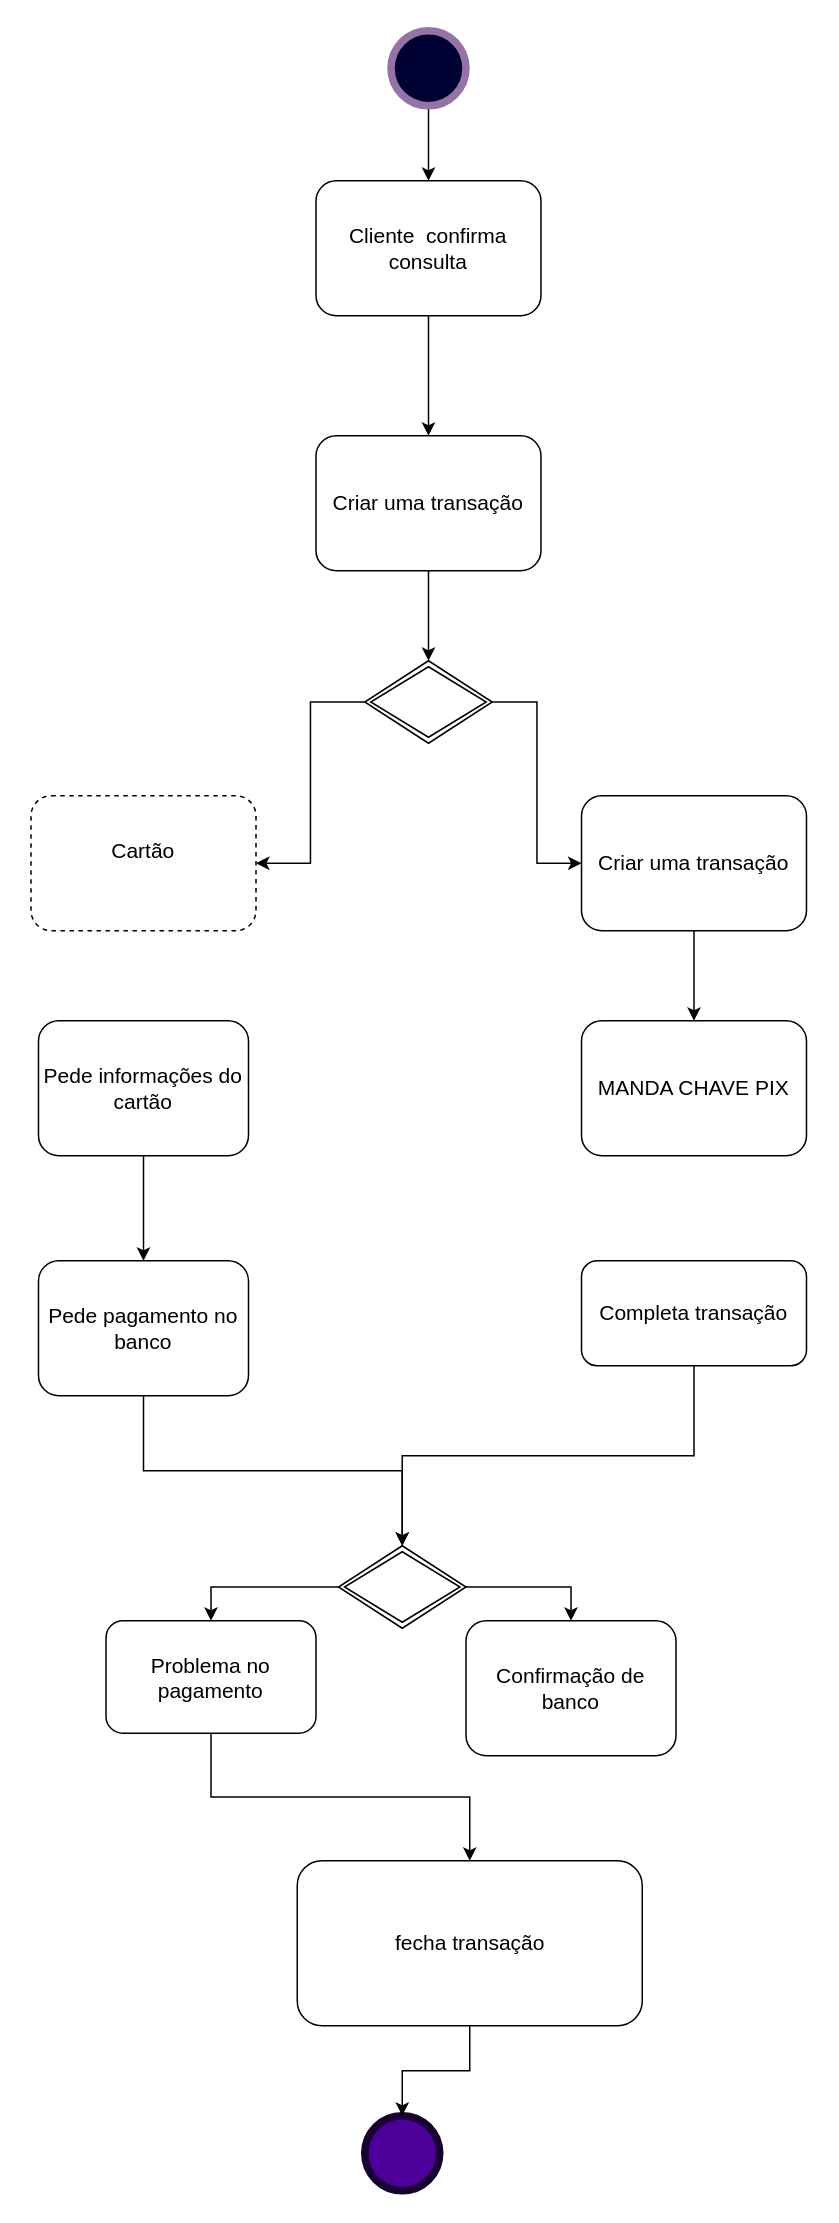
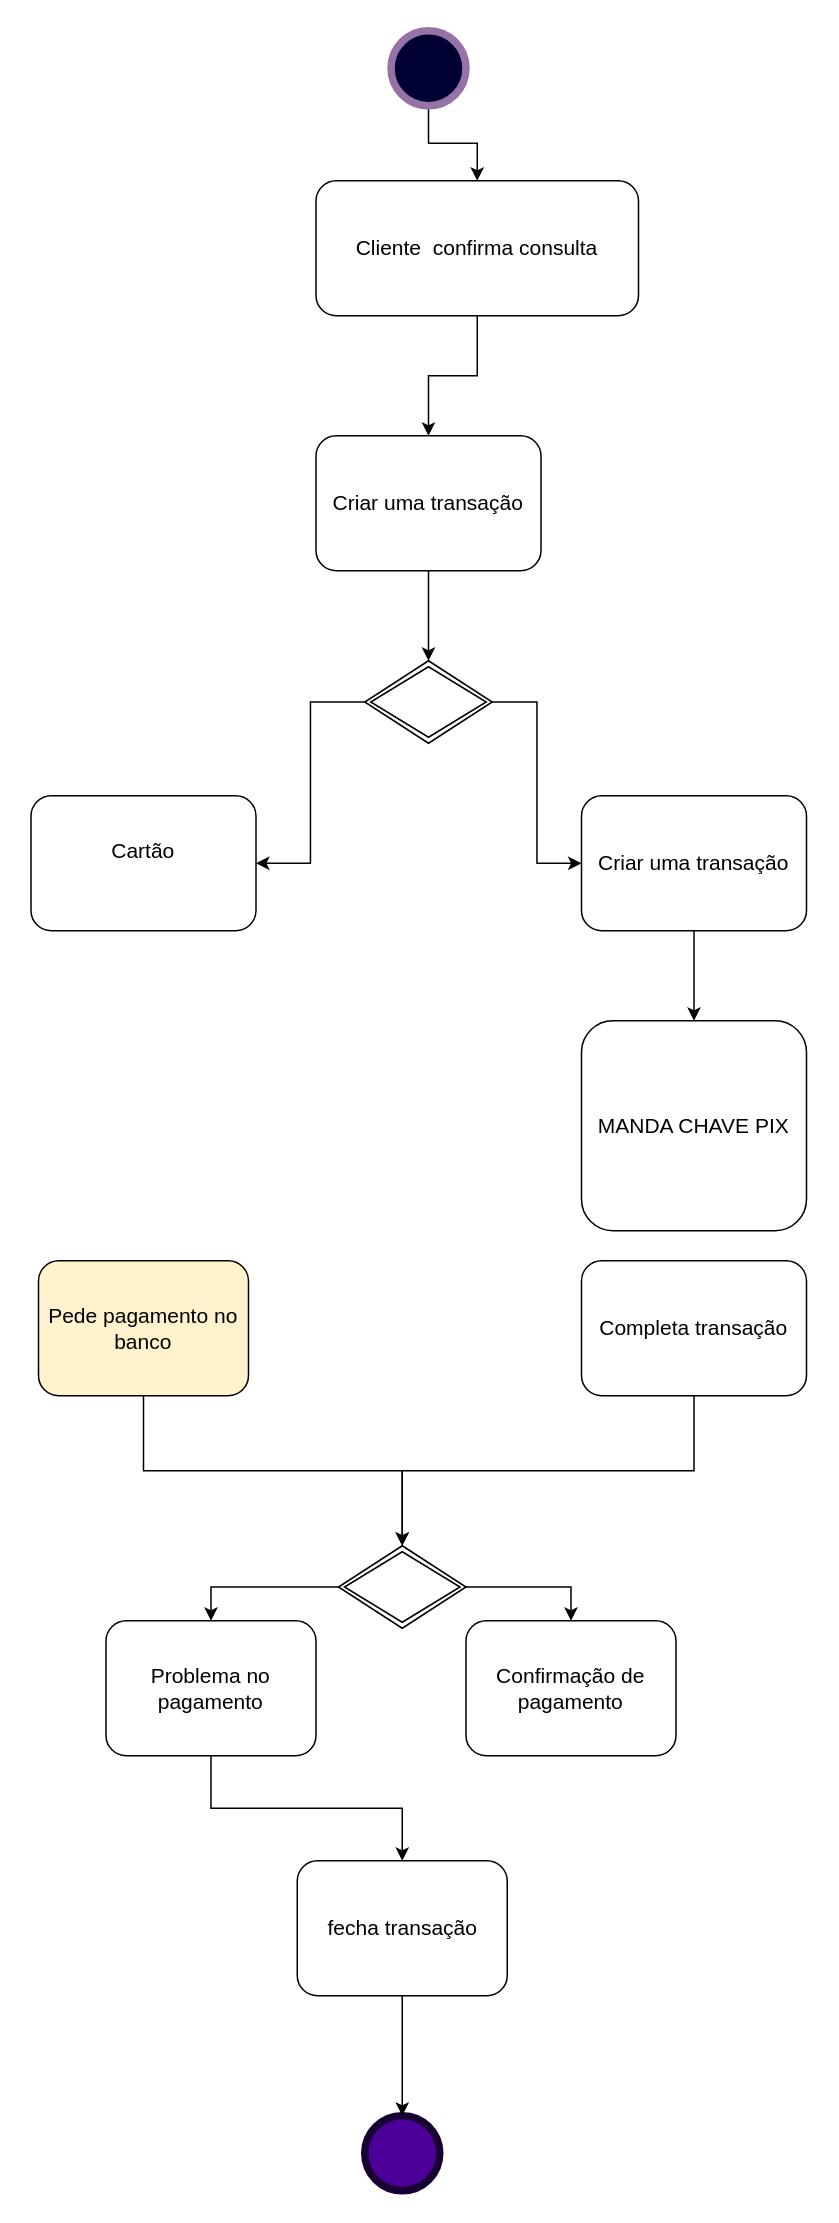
(428, 248) -> (477, 248)
(143, 863) -> (143, 863)
(143, 1088) -> none
(694, 1088) -> (694, 1126)
(143, 1203) -> none
(694, 1313) -> (694, 1328)
(143, 1328) -> (143, 1328)
(211, 1677) -> (211, 1688)
(571, 1688) -> (571, 1688)
(470, 1943) -> (402, 1928)
